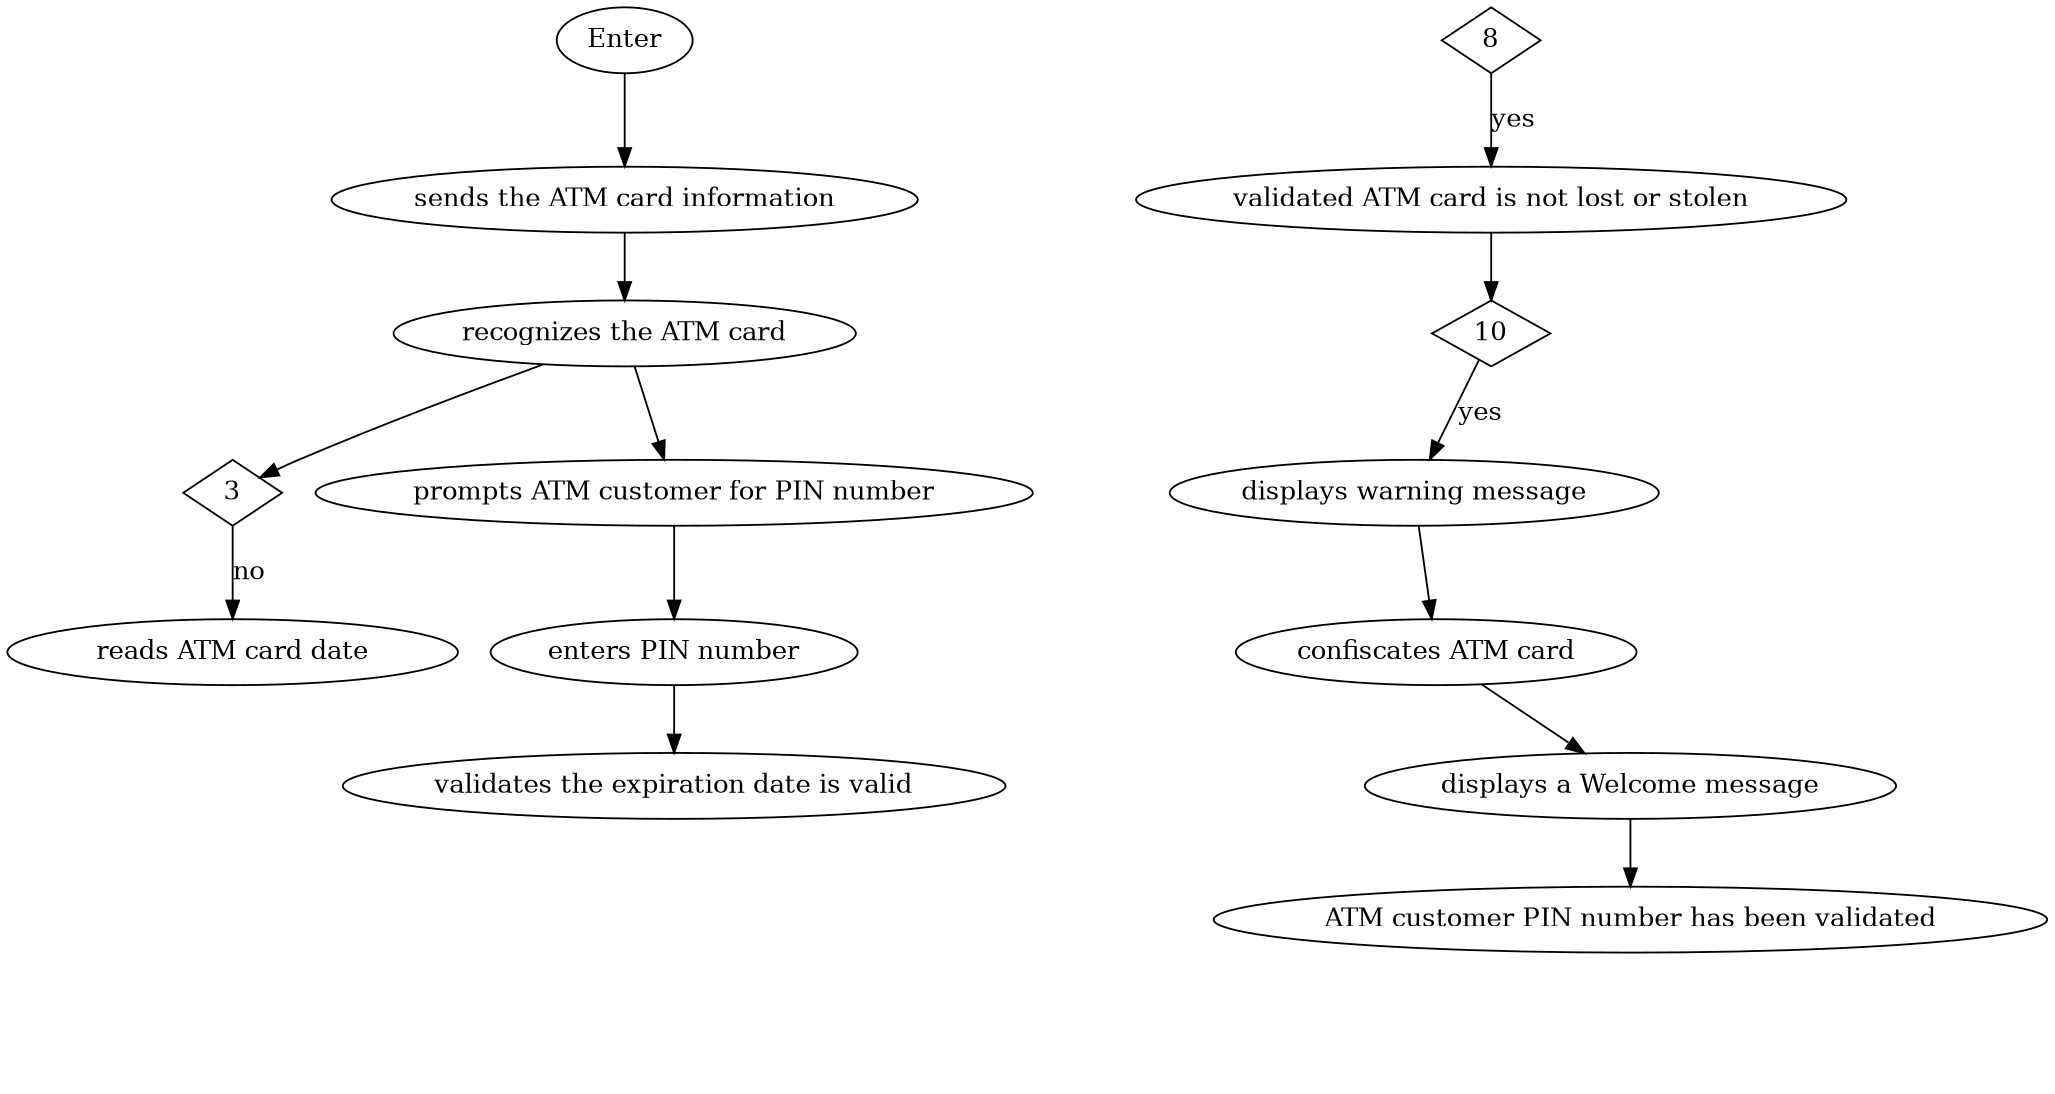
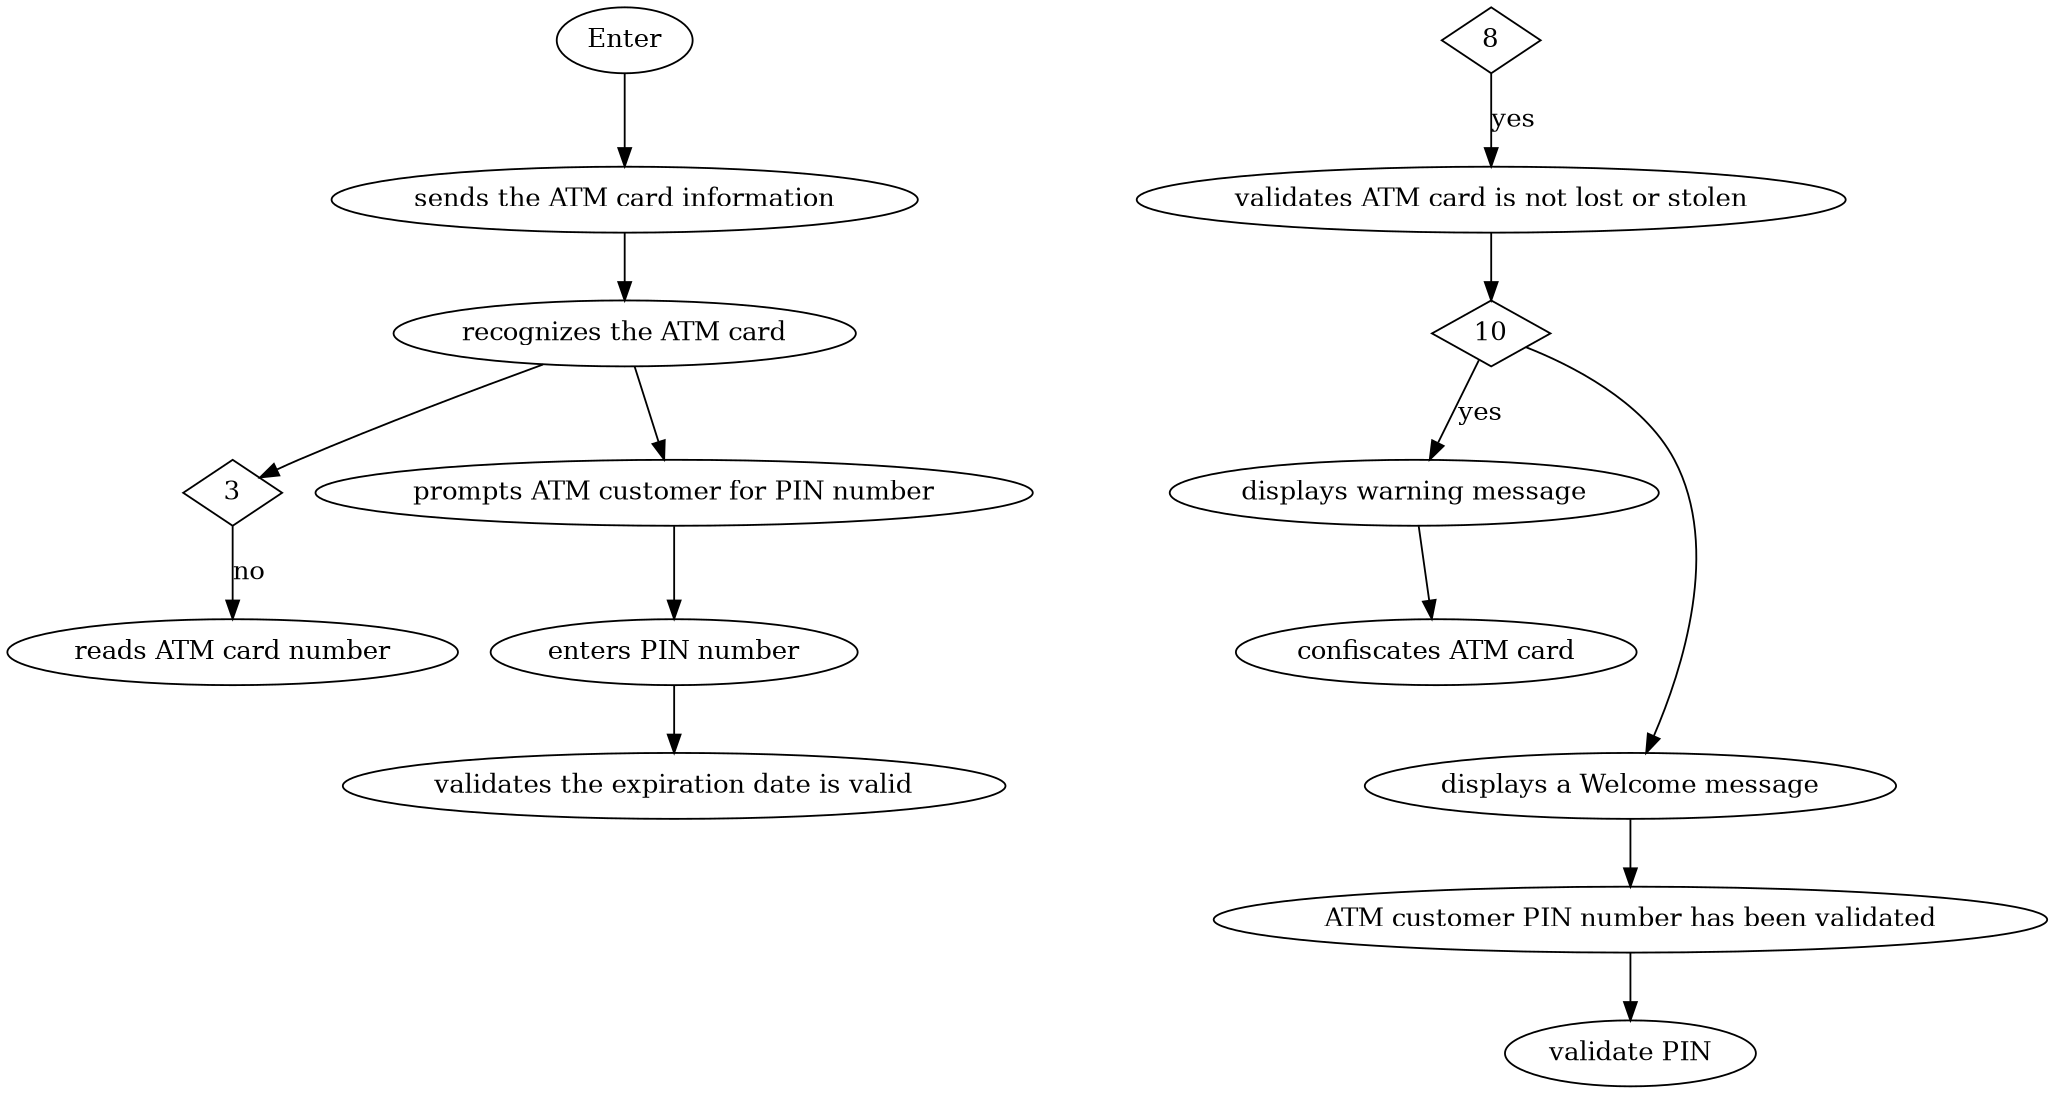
(1491, 200) -> (1491, 200)
(233, 652) -> (233, 652)
(1525, 714) -> (1690, 505)
none -> (1630, 1053)
